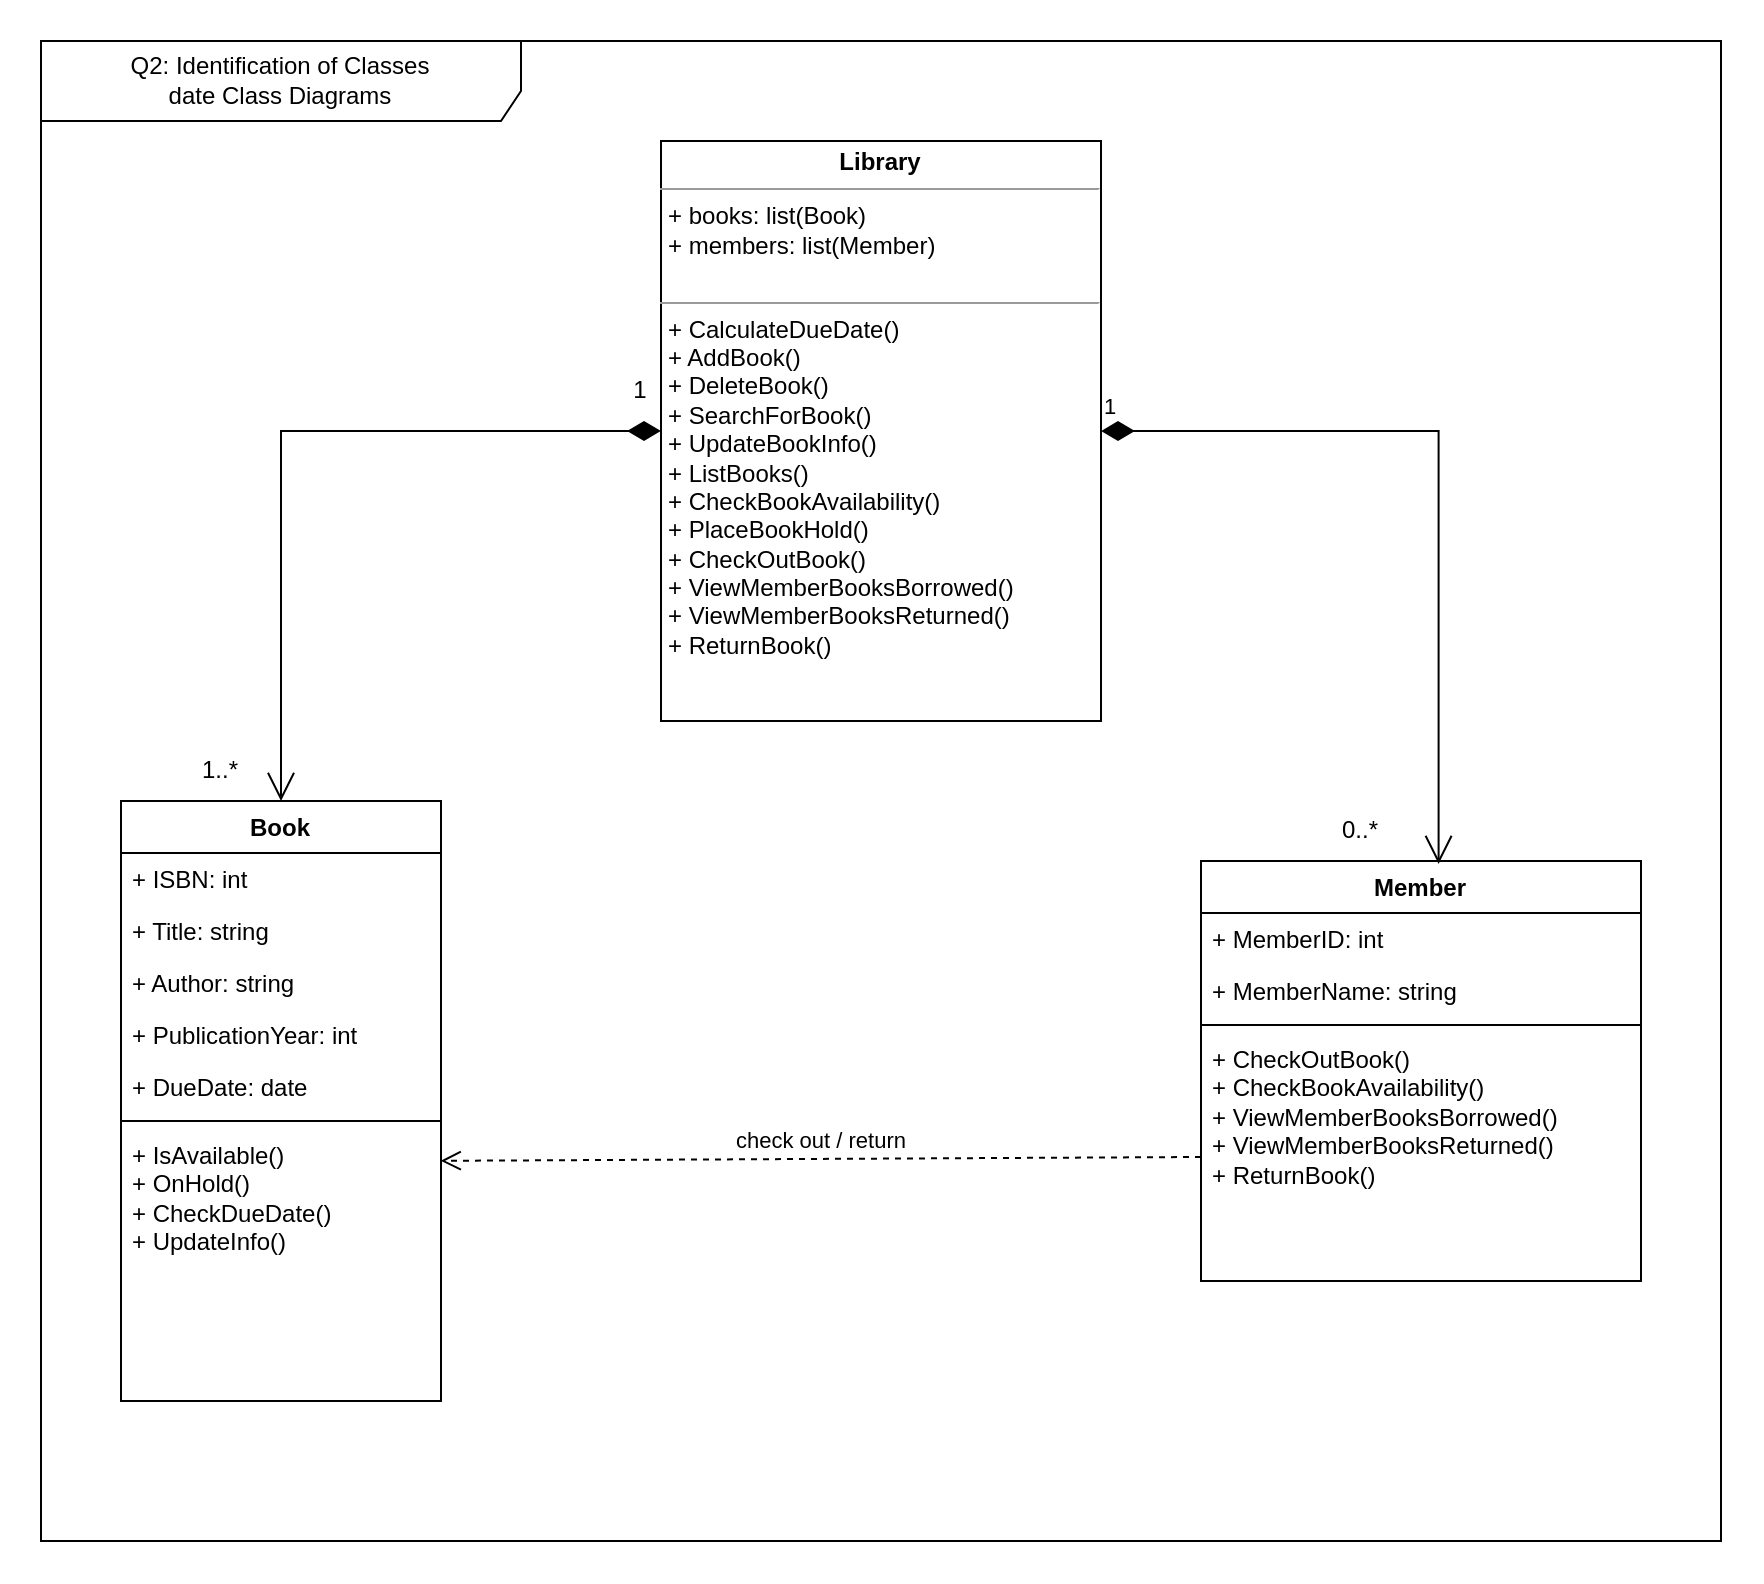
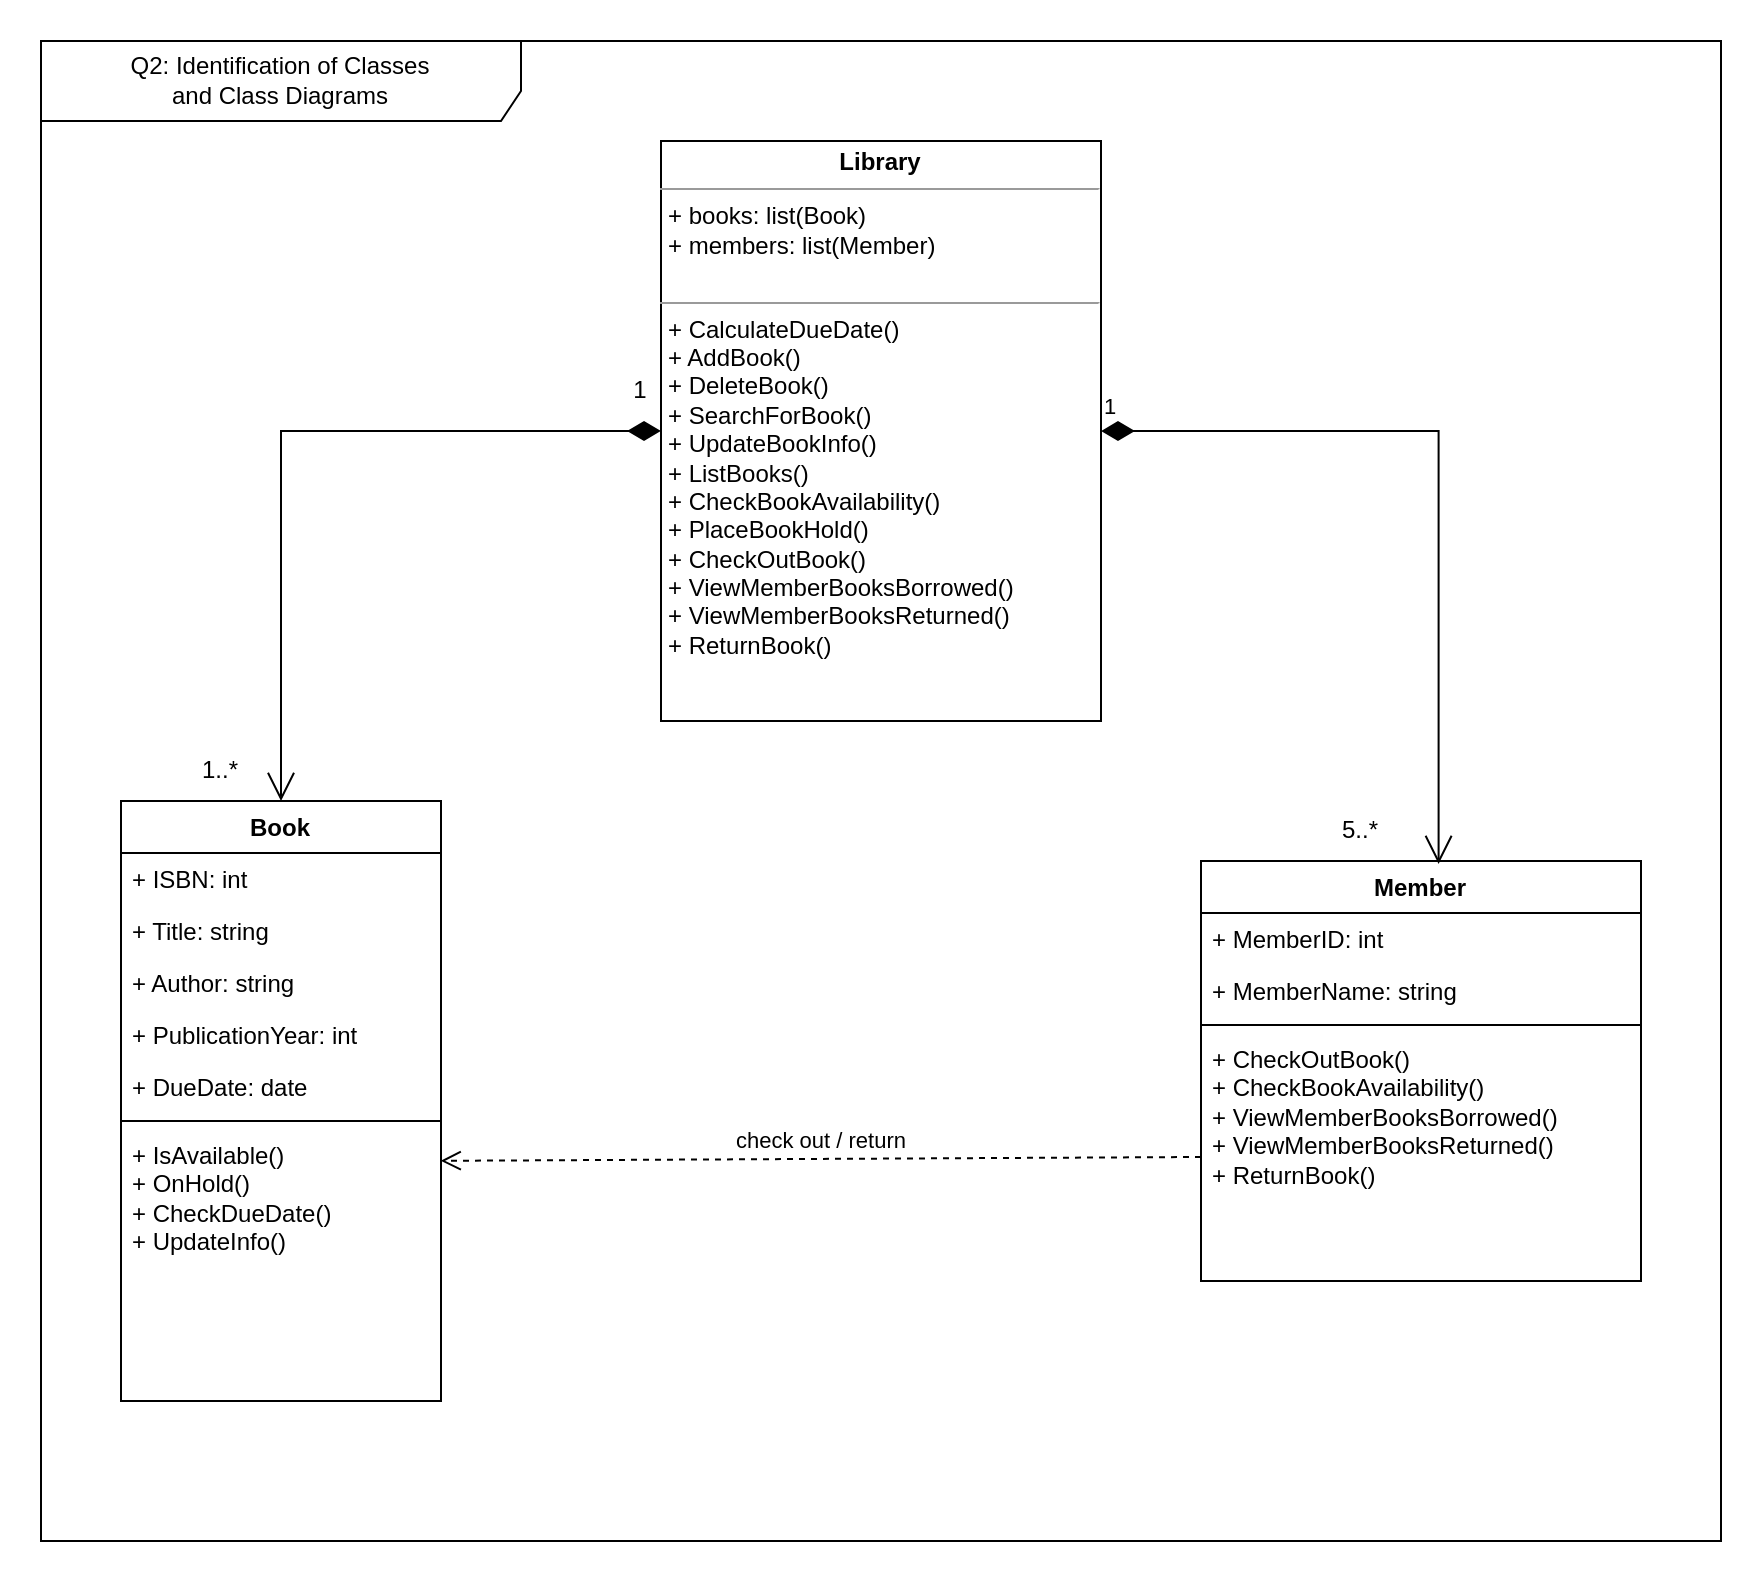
(281, 81) -> (281, 81)
(1361, 831) -> (1361, 831)
